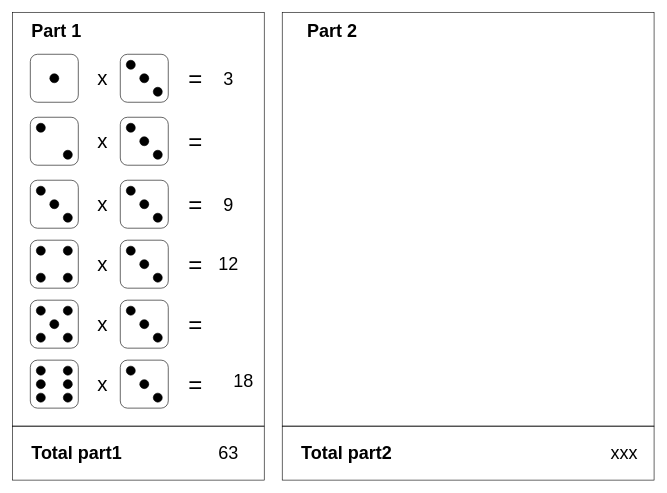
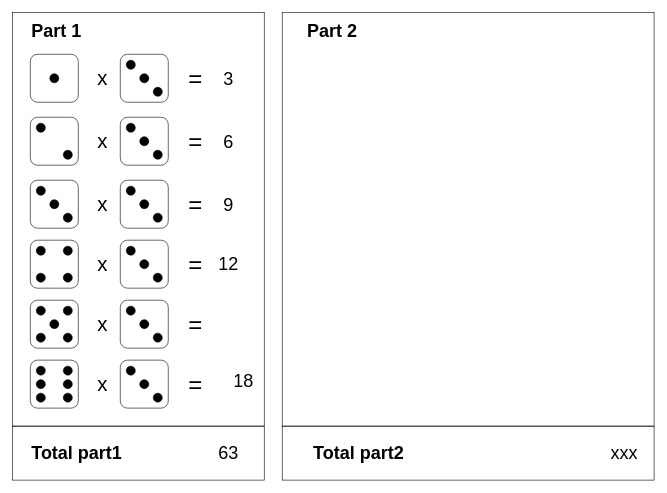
none -> (228, 141)
(351, 453) -> (363, 453)
